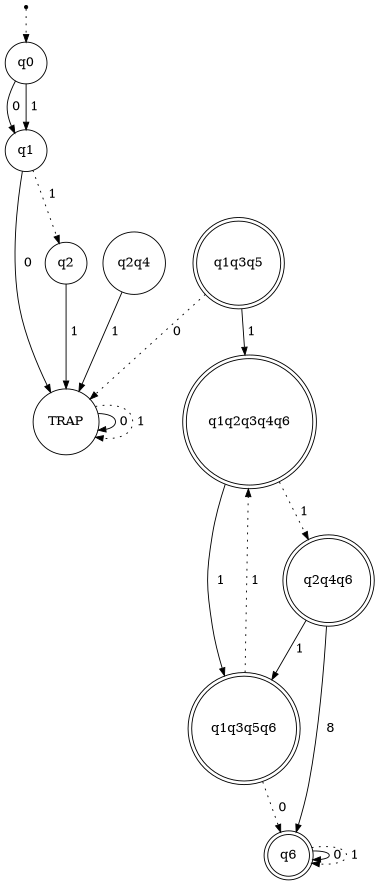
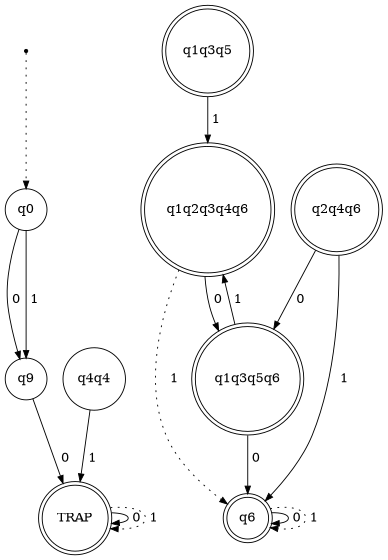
(26, 151) -> (26, 379)
(66, 263) -> none
(134, 263) -> (94, 379)
(151, 344) -> none
(66, 422) -> (75, 518)
(292, 507) -> (156, 394)
(221, 581) -> (218, 300)
(247, 585) -> (230, 303)
(300, 649) -> (301, 300)
(331, 729) -> (344, 379)
(270, 803) -> (248, 461)
